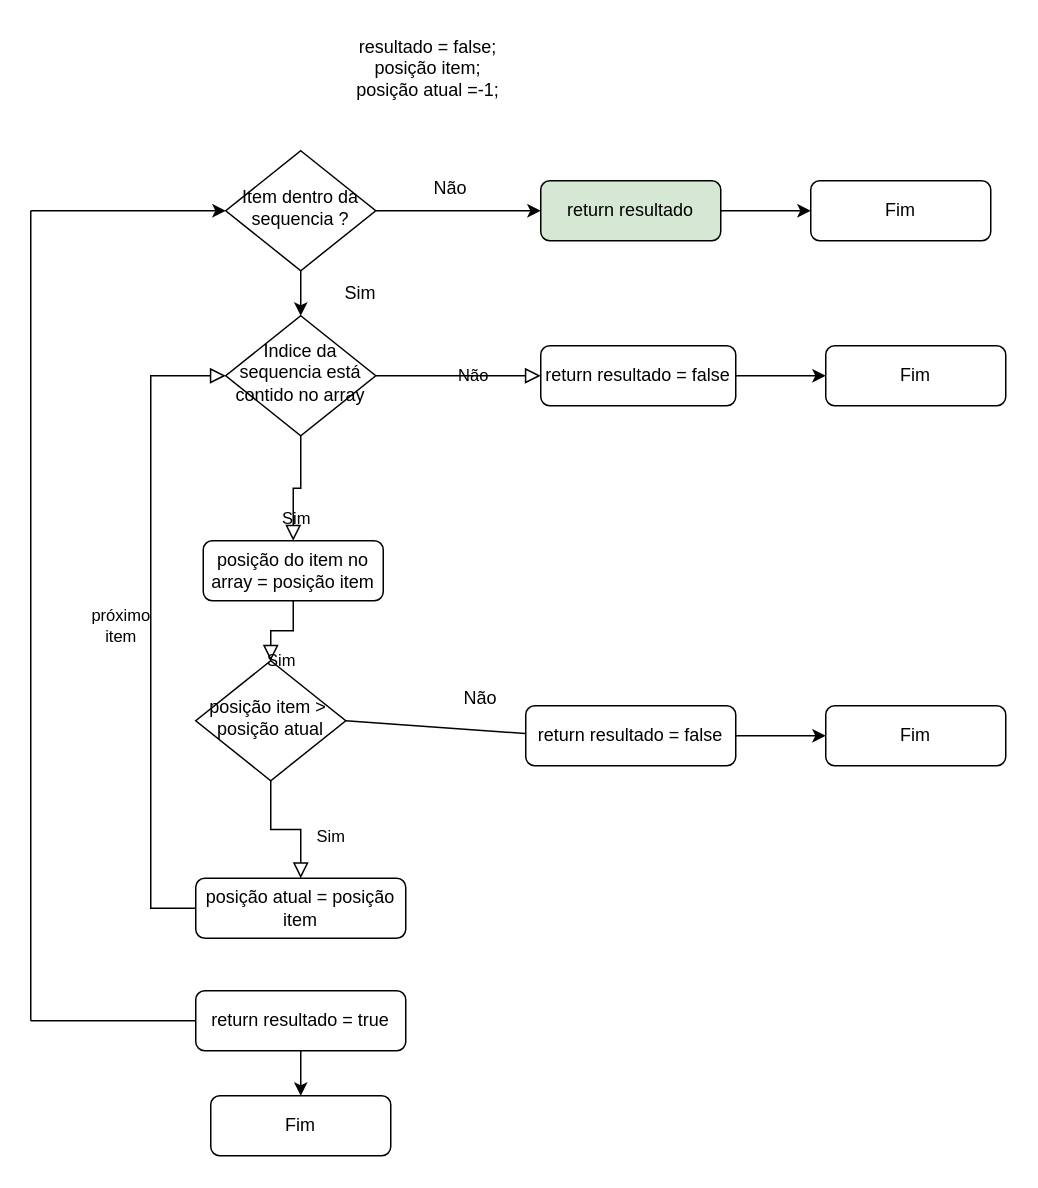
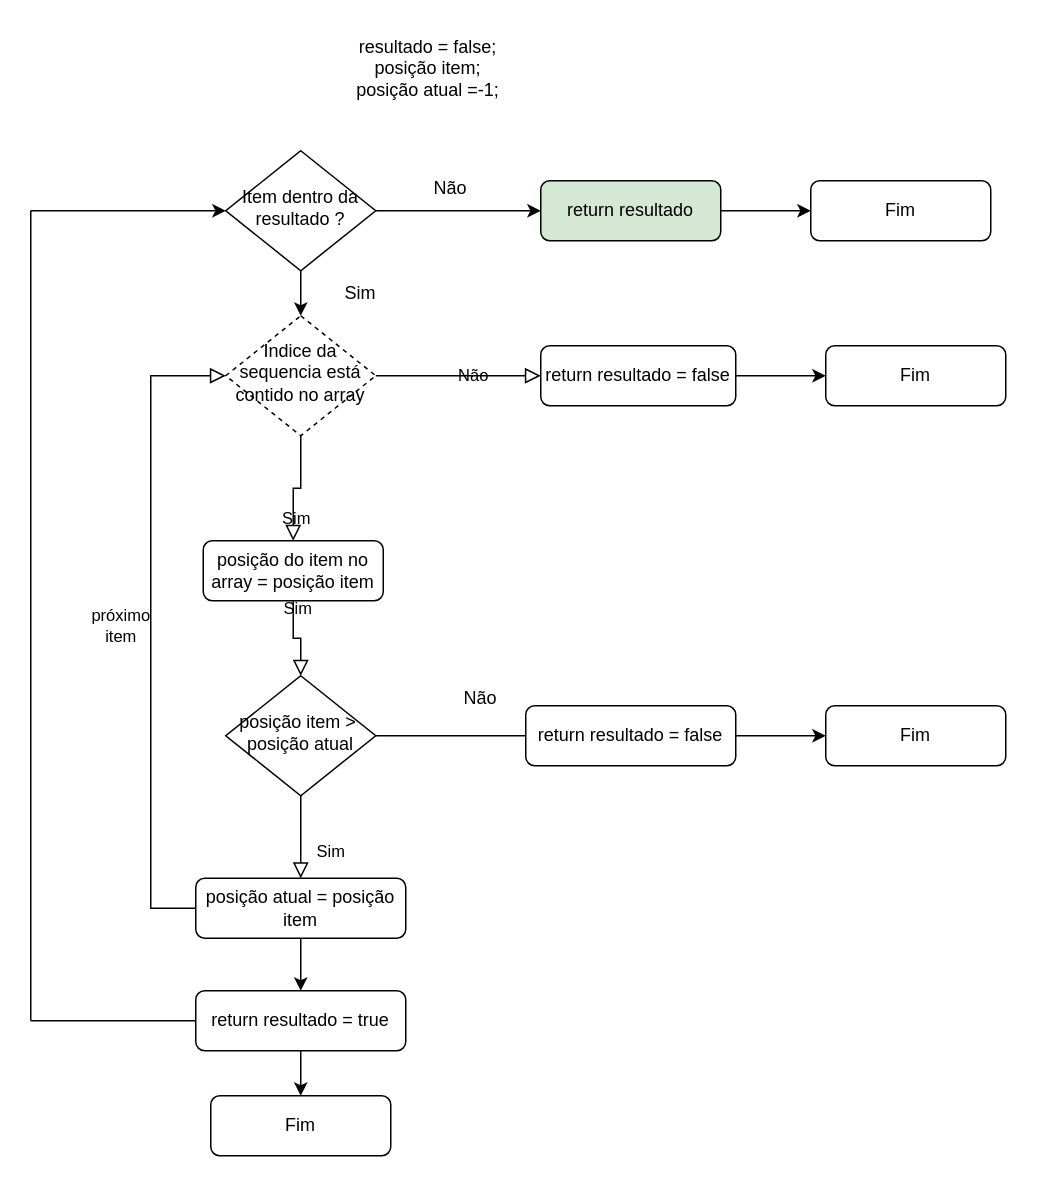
(301, 208) -> (301, 208)
(301, 376) -> (301, 376)
(271, 721) -> (301, 736)
none -> (301, 960)
